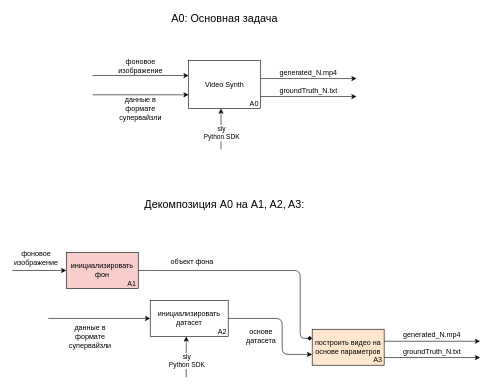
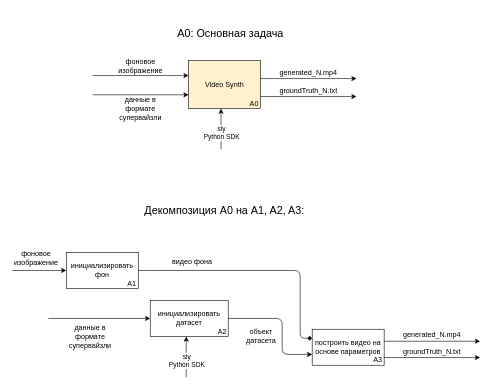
(225, 18) -> (231, 33)
(225, 84) -> (225, 84)
(225, 204) -> (225, 210)
(192, 261) -> (192, 261)
(102, 270) -> (102, 270)
(261, 336) -> (261, 336)
(348, 347) -> (348, 347)
